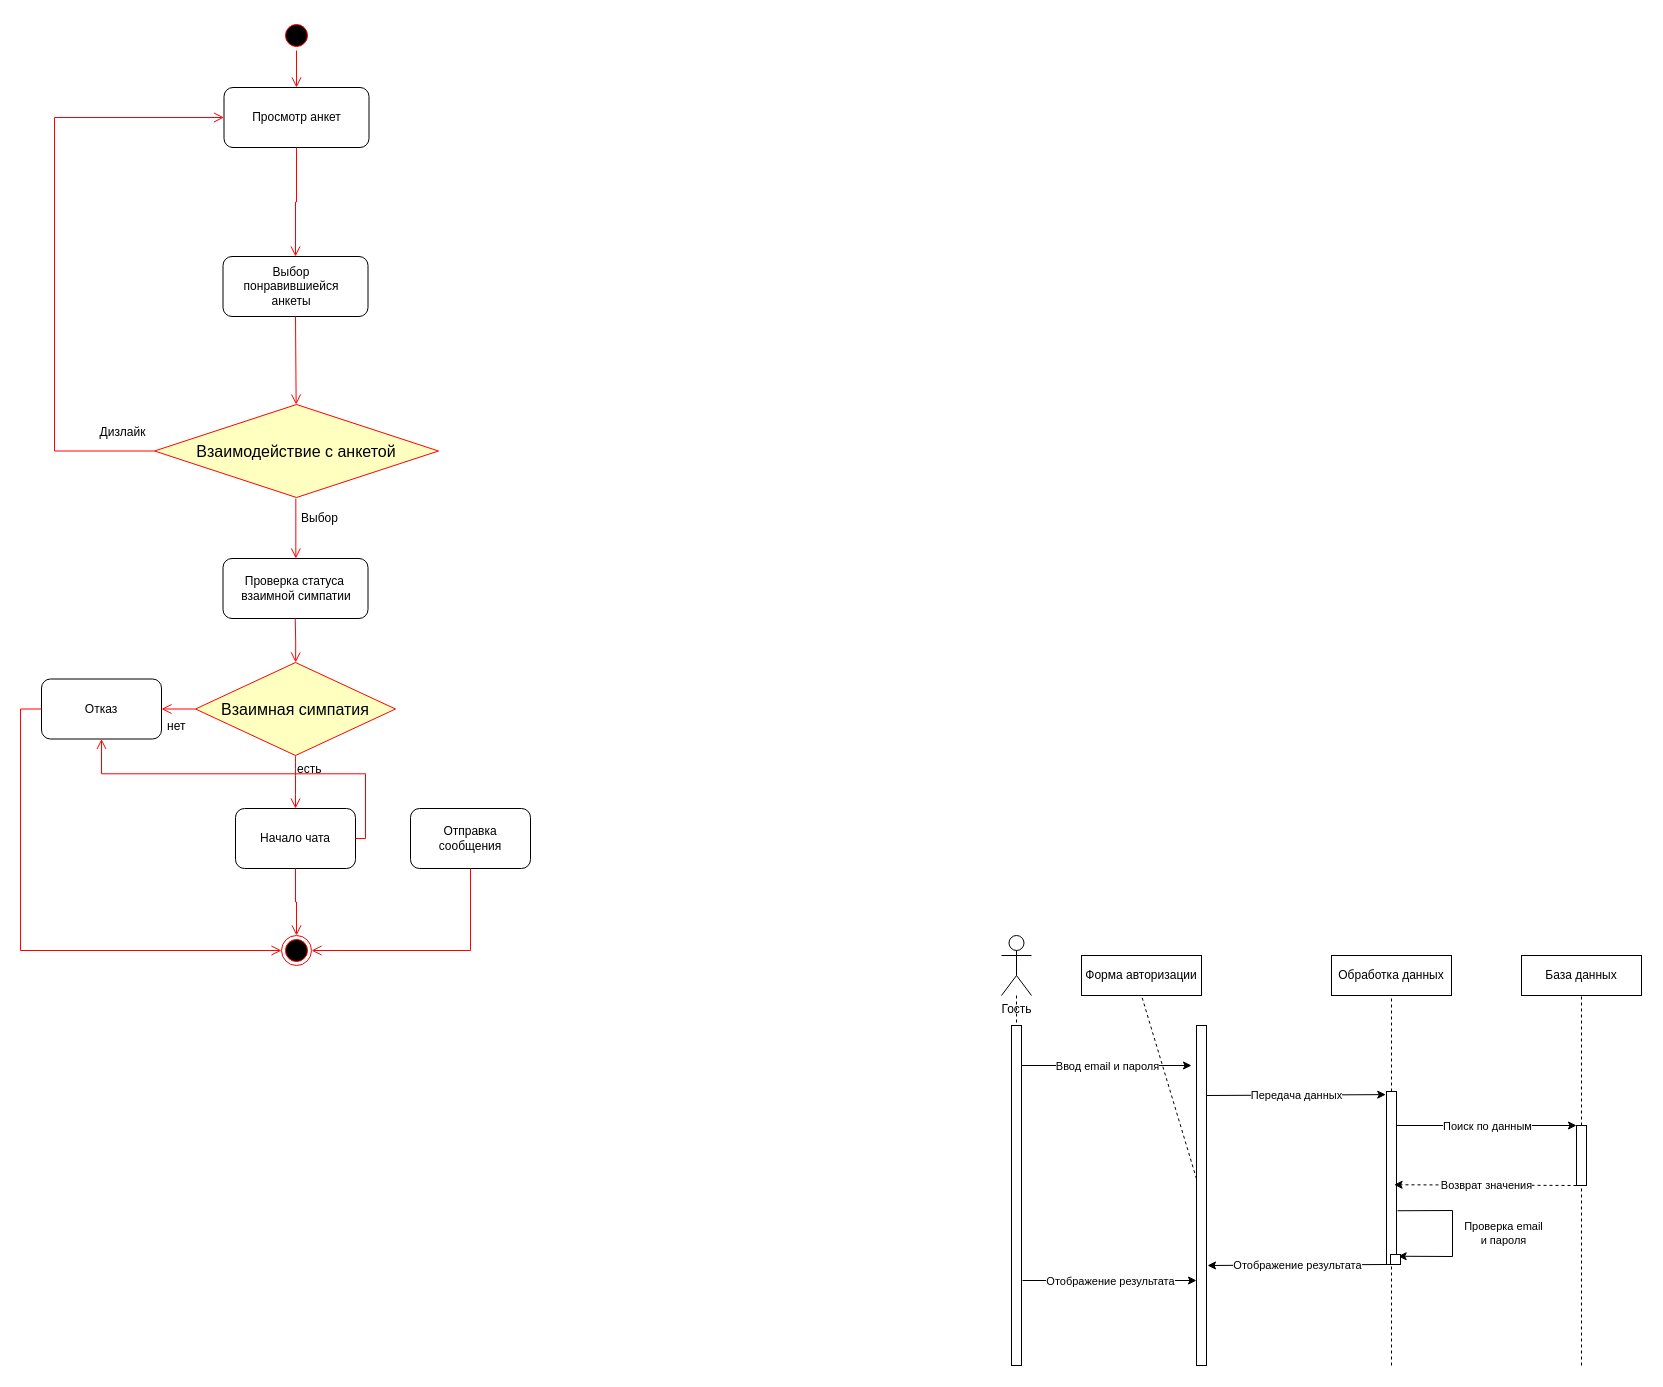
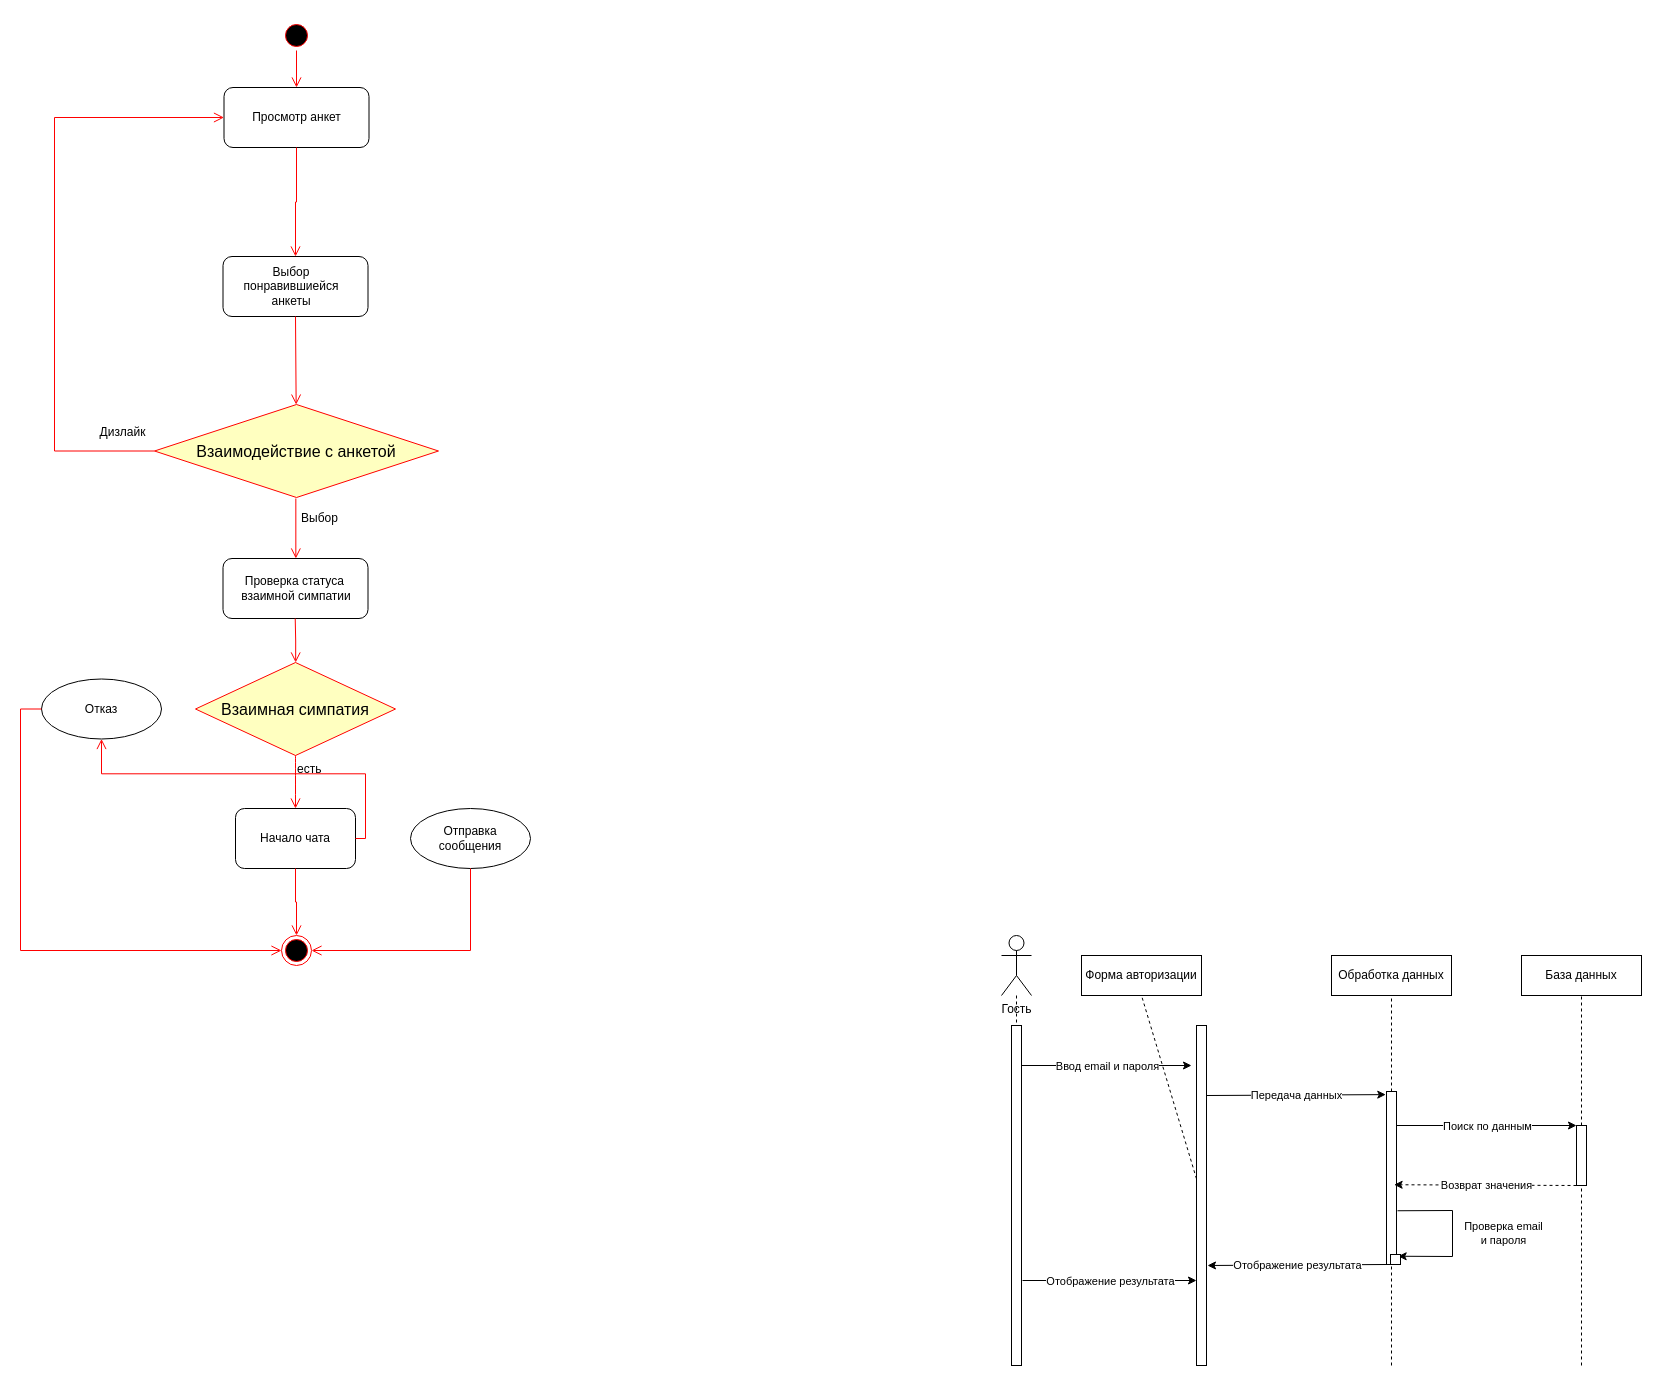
(102, 709) -> (102, 709)
(180, 709) -> none
(471, 839) -> (471, 839)
